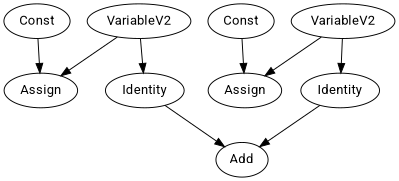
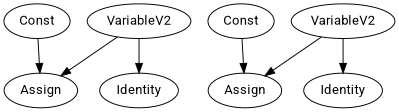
(242, 160) -> none
